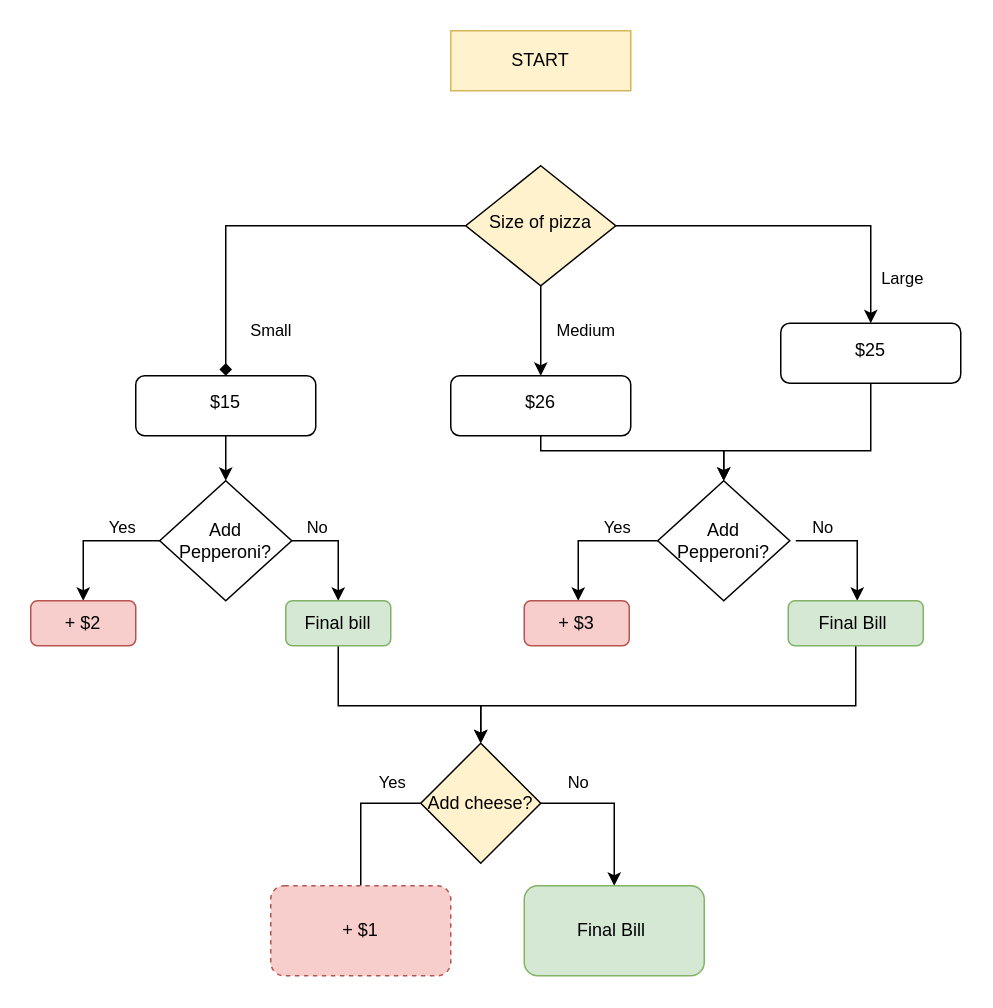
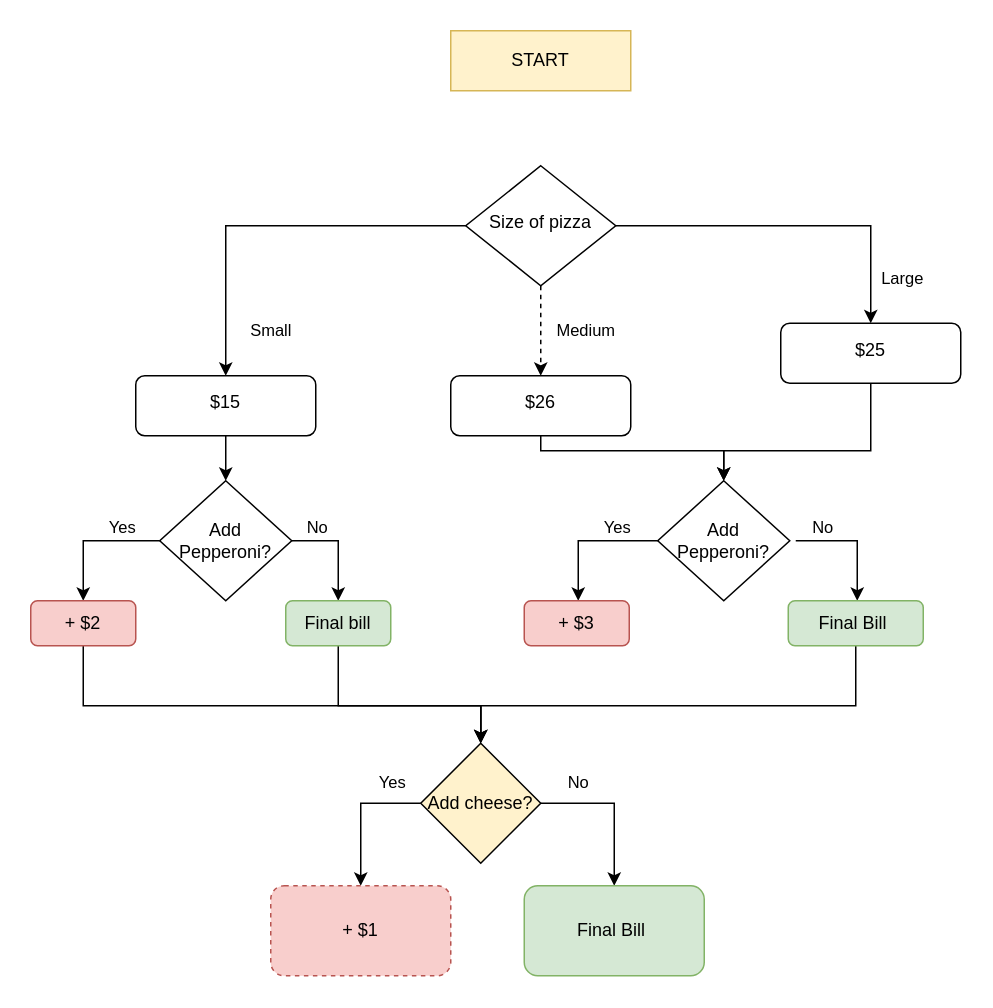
(541, 226) -> (541, 226)
(541, 327) -> (541, 327)
(226, 363) -> (226, 364)
none -> (179, 706)
(361, 878) -> (361, 874)
